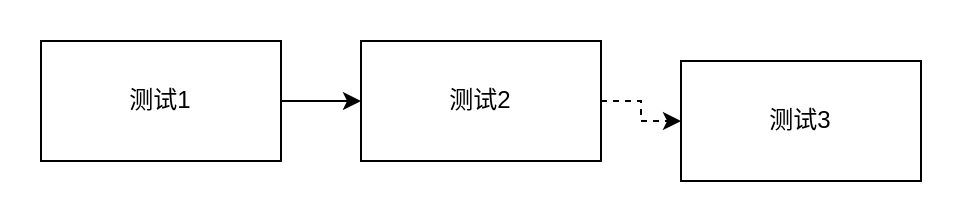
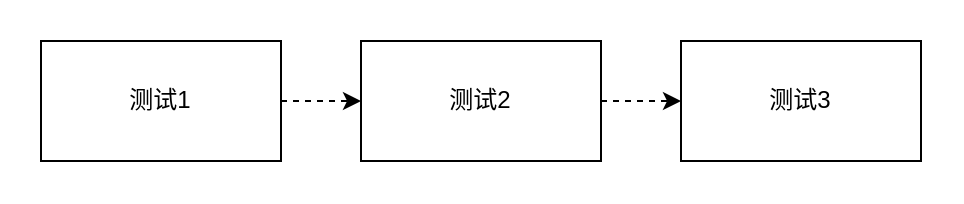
(313, 101) -> (313, 101)
(801, 121) -> (801, 101)
